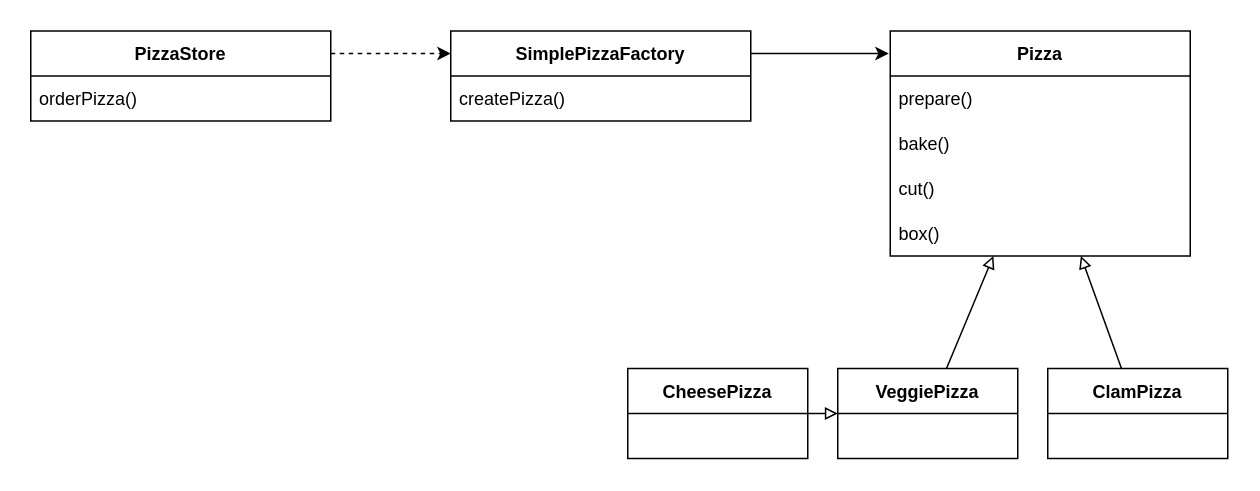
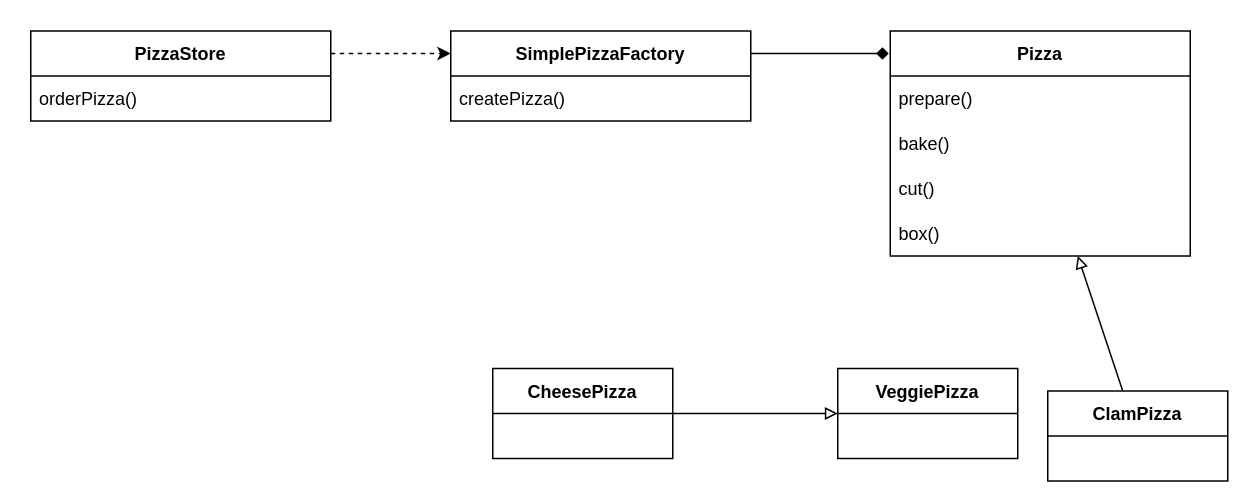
(877, 53) -> (876, 53)
(967, 318) -> none
(718, 413) -> (583, 413)
(1138, 413) -> (1138, 436)
